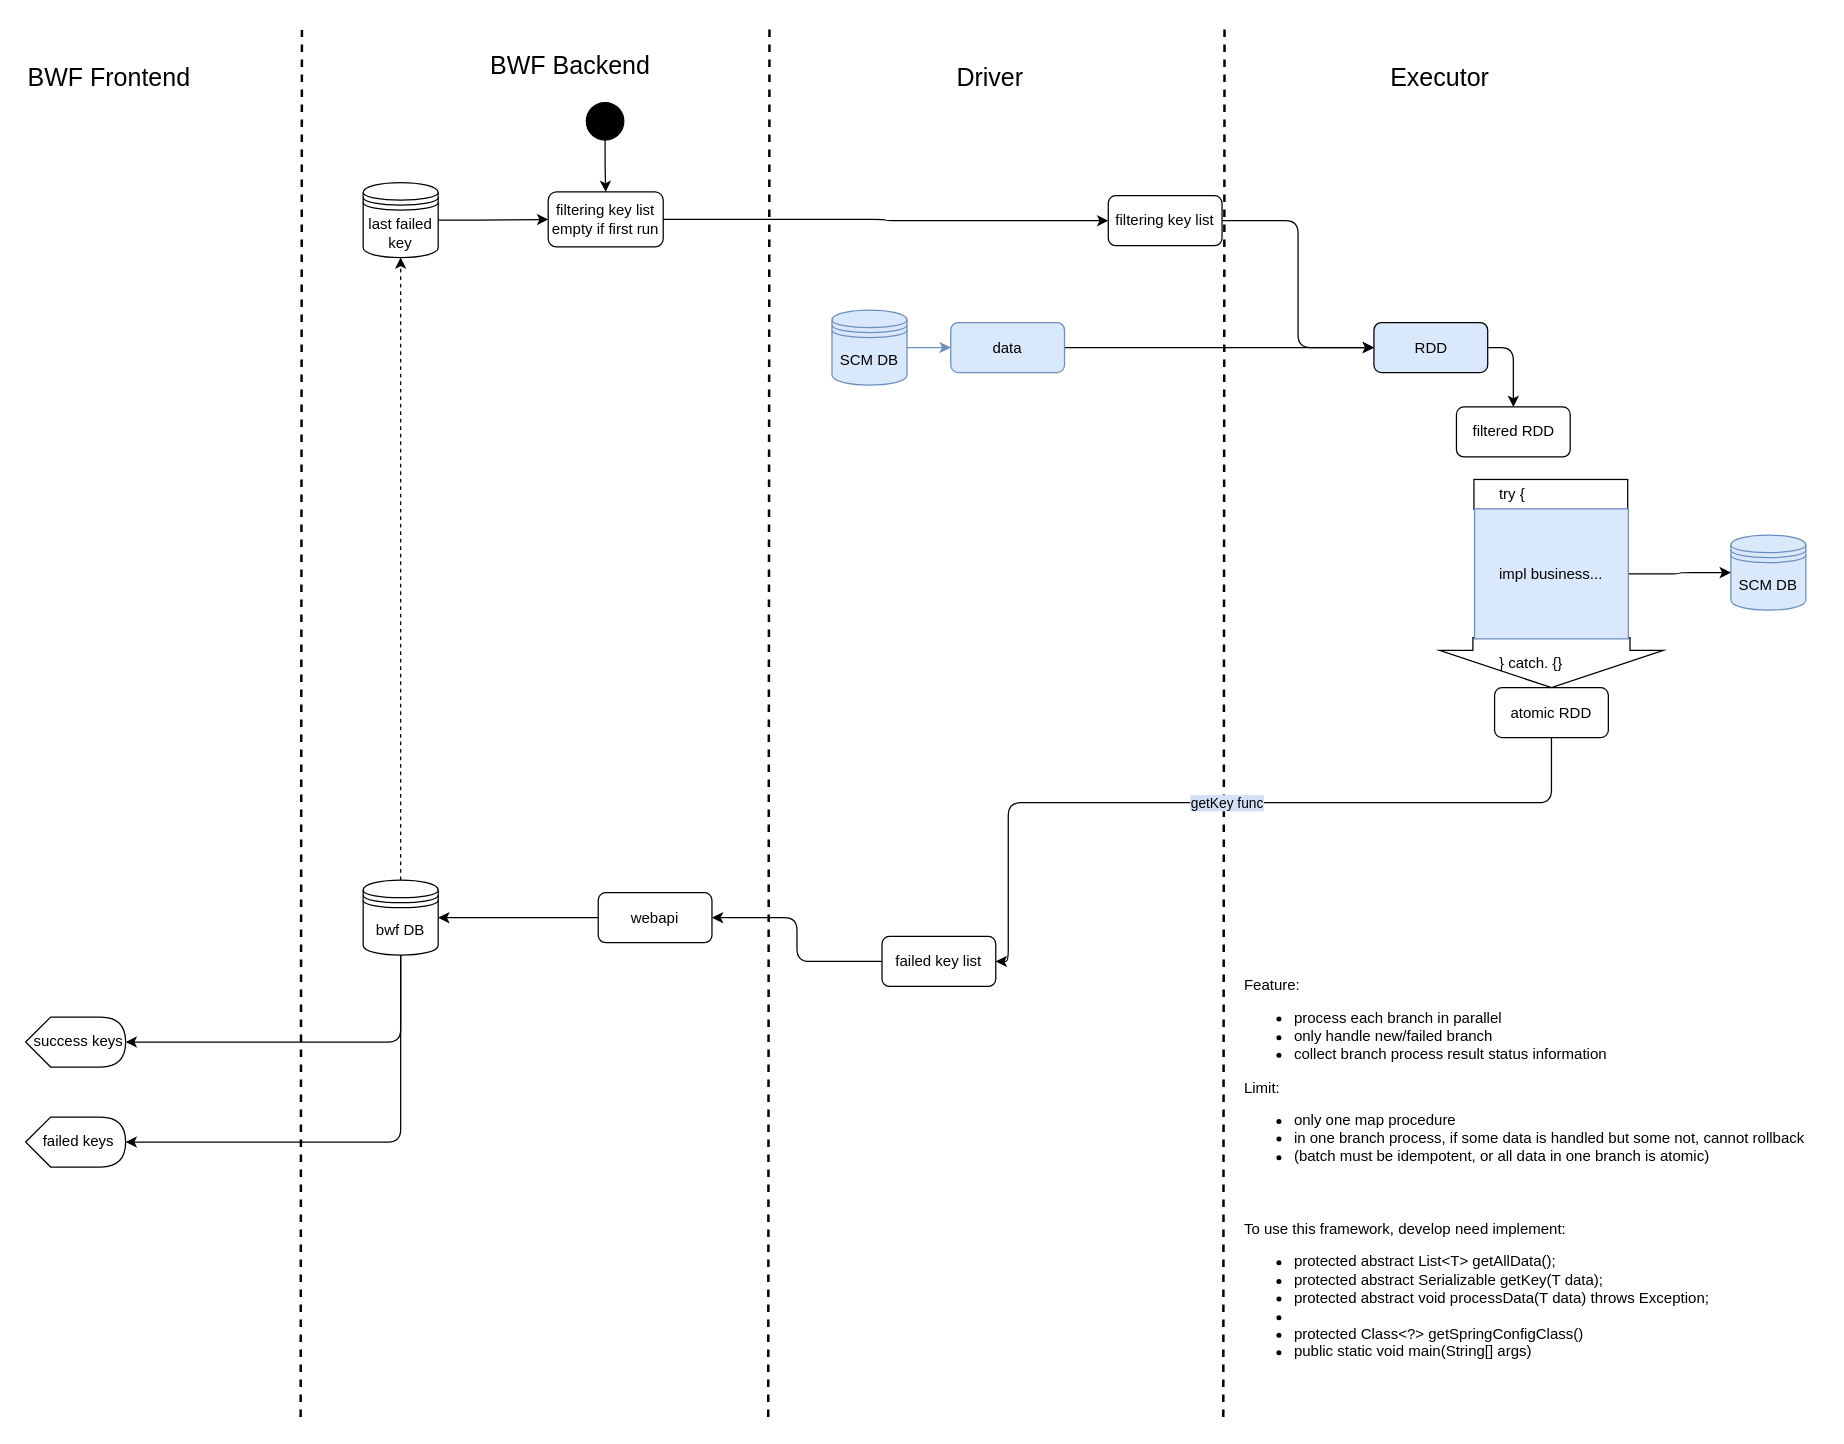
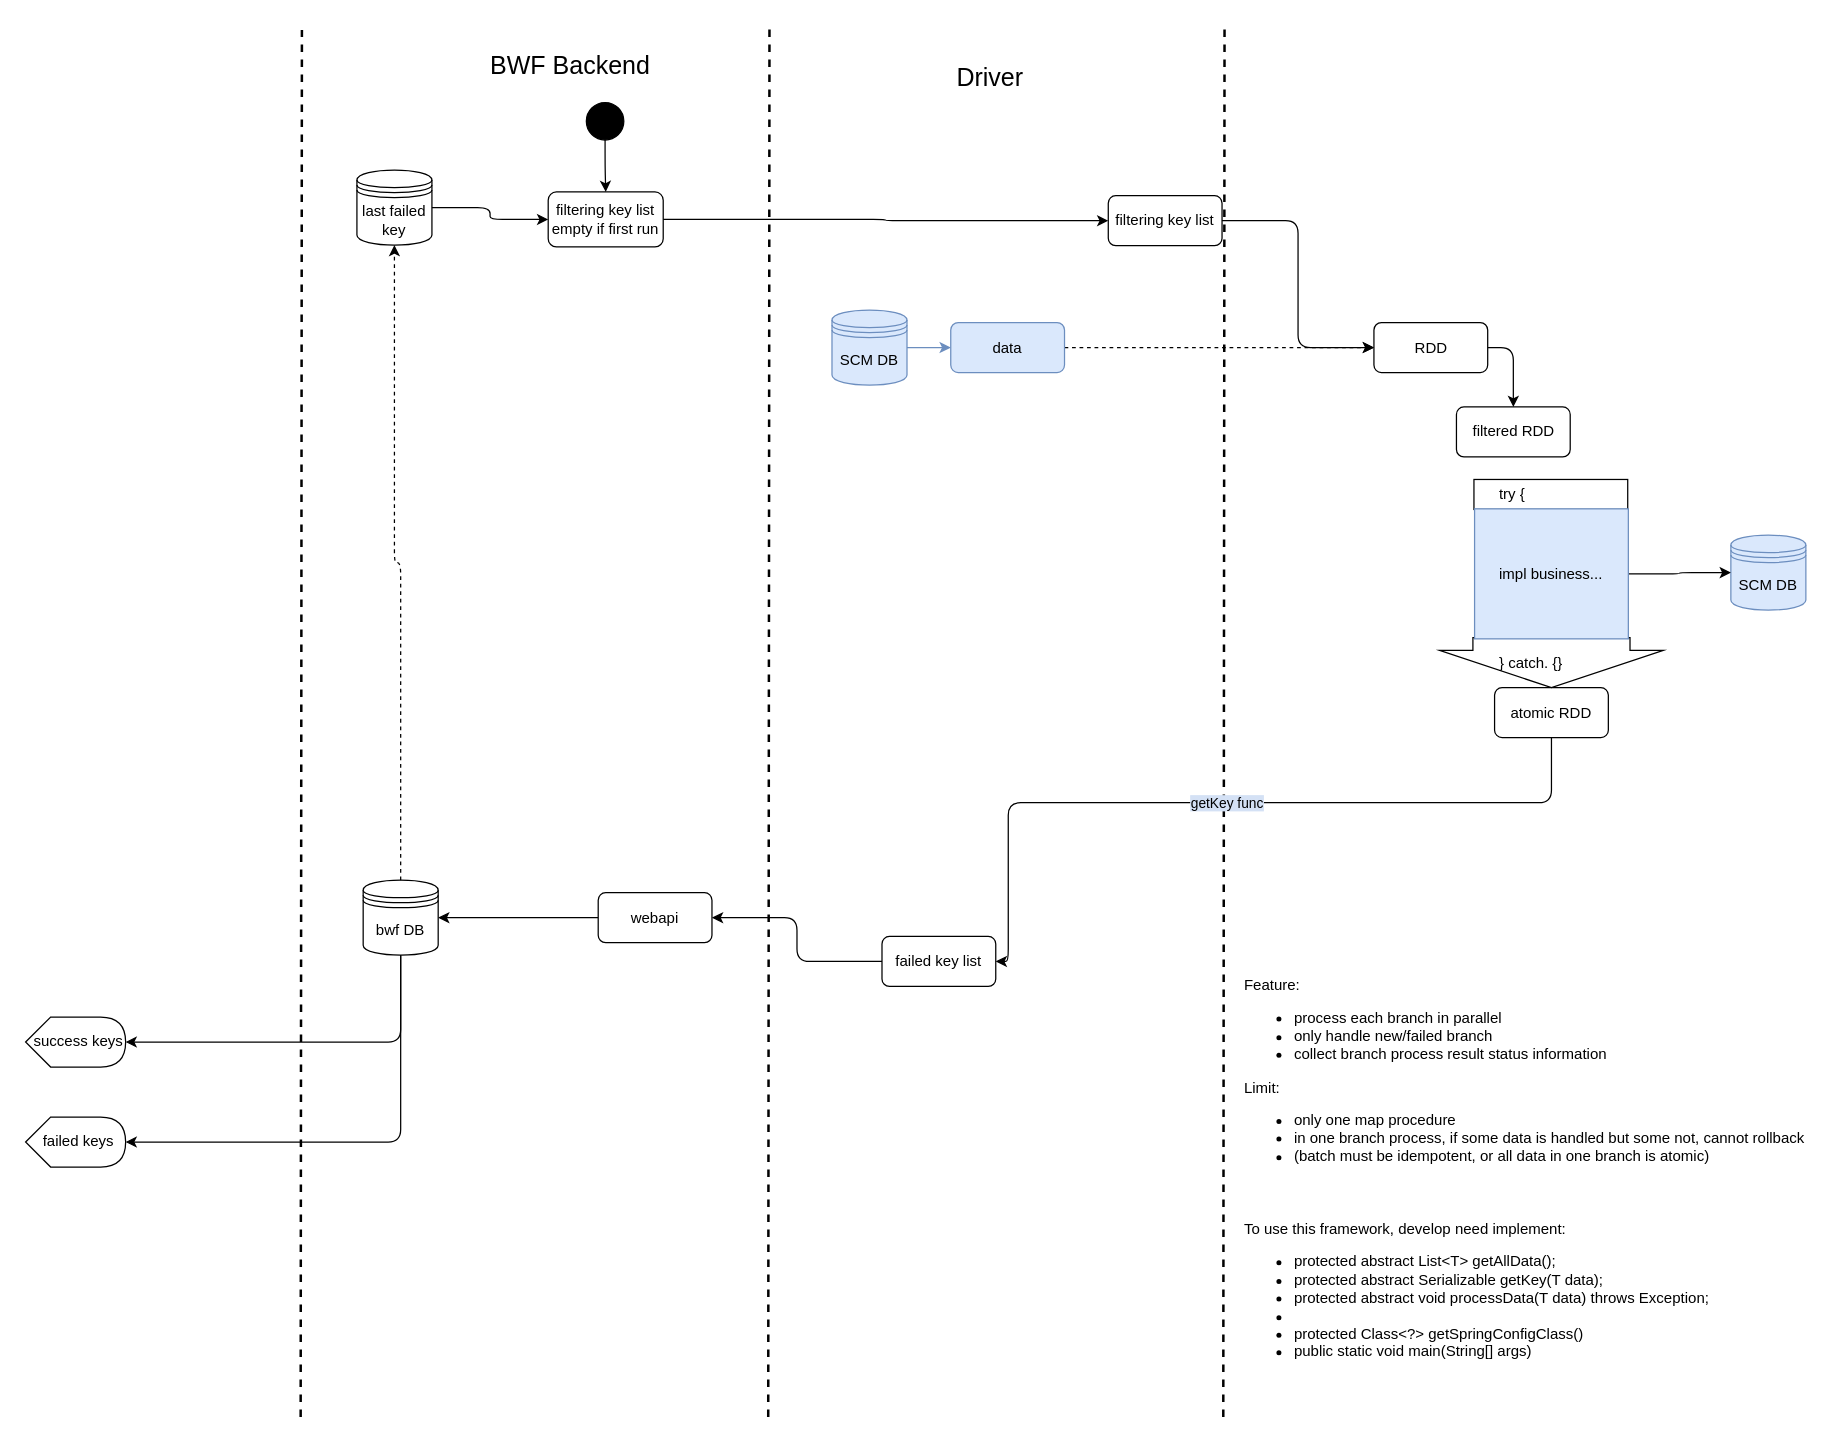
(119, 72) -> none
(1444, 72) -> none
(401, 220) -> (394, 208)
(1185, 348) -> (1185, 348)
(1431, 348) -> (1431, 348)
